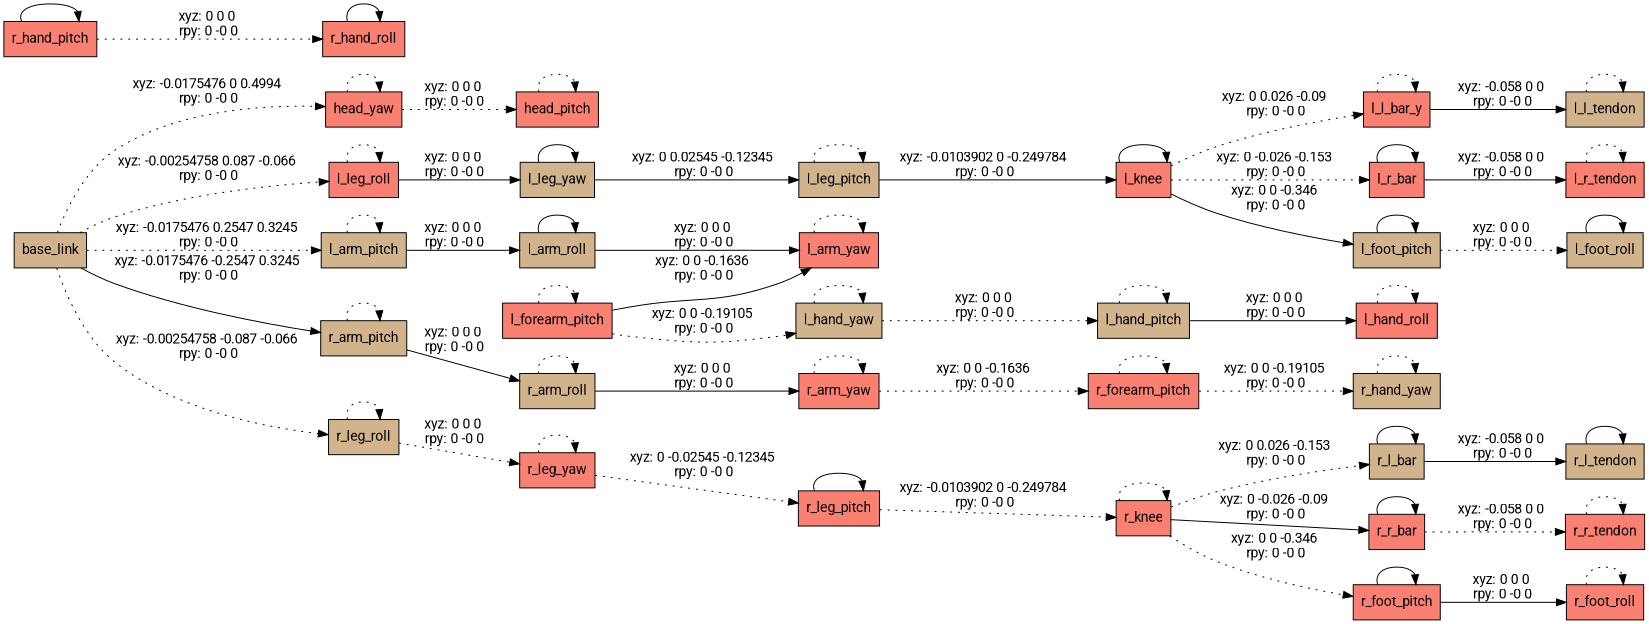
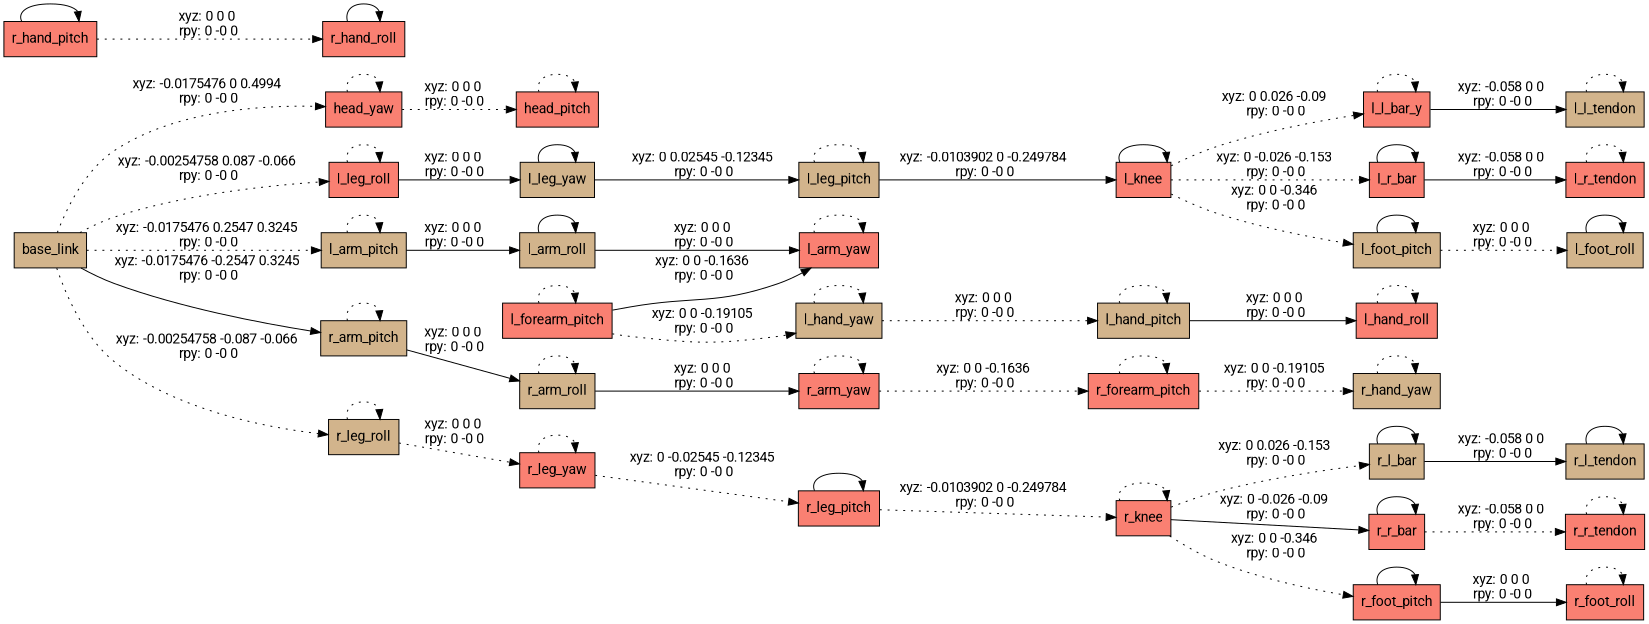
(1255, 224) -> (1255, 224)
